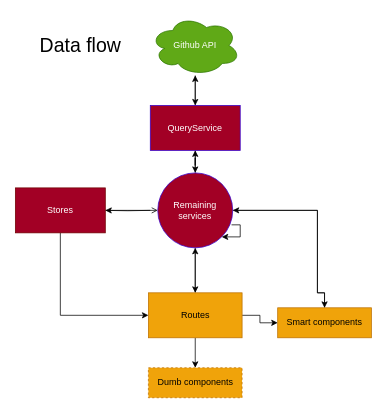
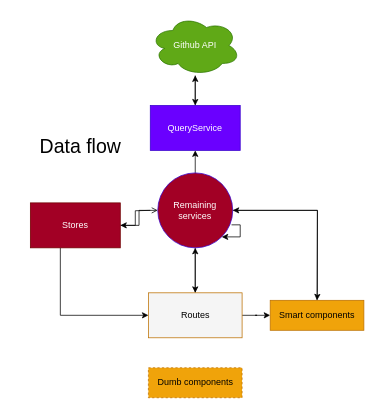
(80, 45) -> (80, 147)
(195, 128) -> (195, 128)
(195, 150) -> none
(60, 210) -> (75, 225)
(195, 315) -> (195, 315)
(325, 323) -> (317, 315)
(195, 350) -> none
